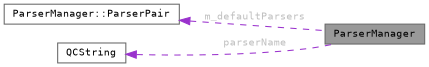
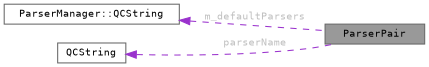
(92, 14) -> (92, 14)
(375, 34) -> (375, 34)
